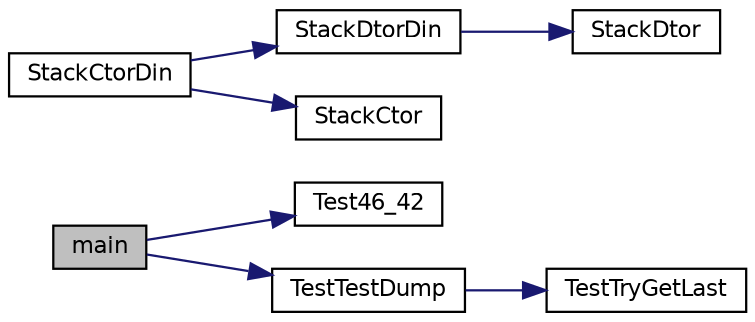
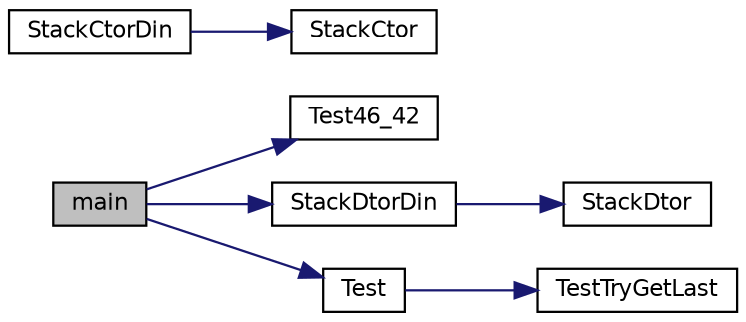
(222, 55) -> (197, 204)
(369, 290) -> (364, 290)
